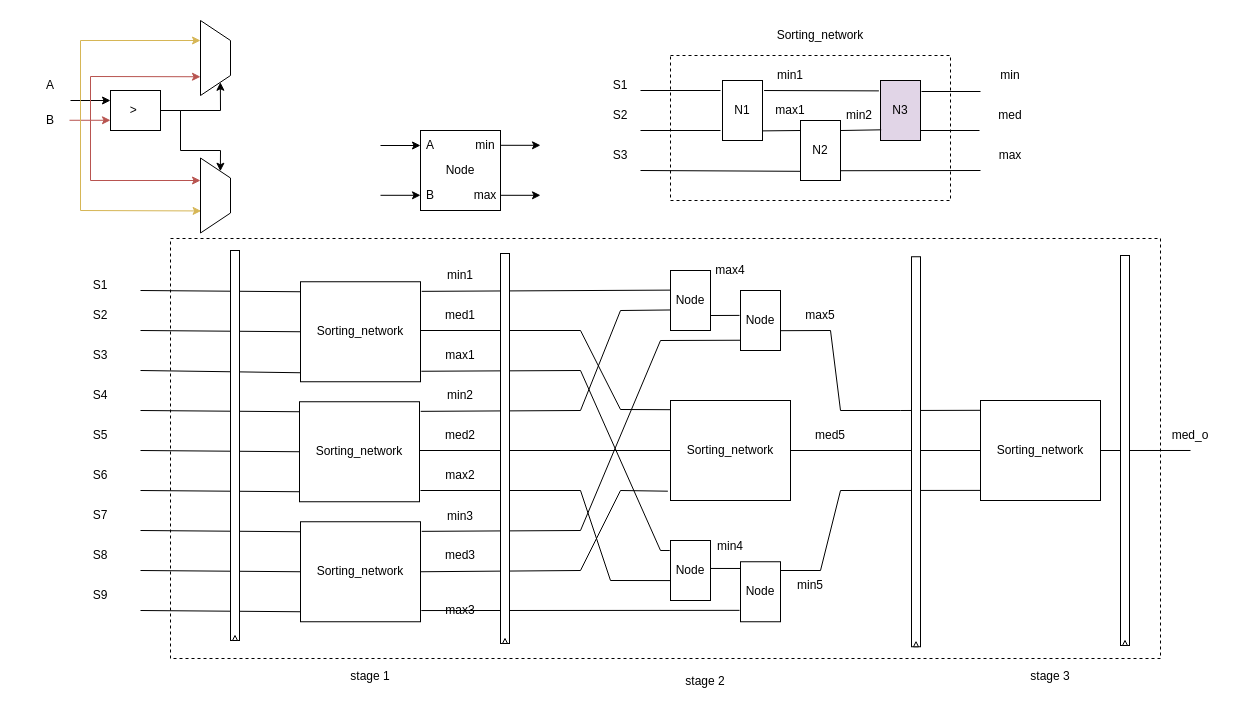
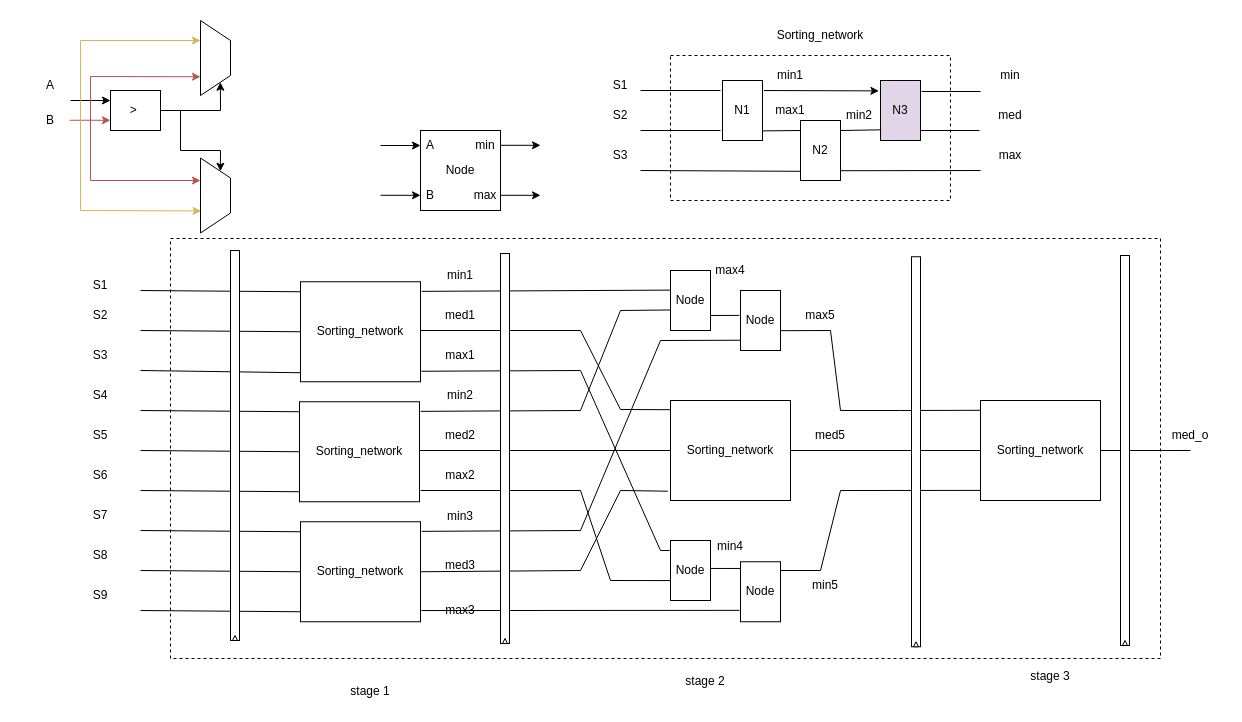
(874, 91) -> (871, 91)
(460, 556) -> (460, 566)
(811, 586) -> (826, 586)
(371, 677) -> (371, 692)
